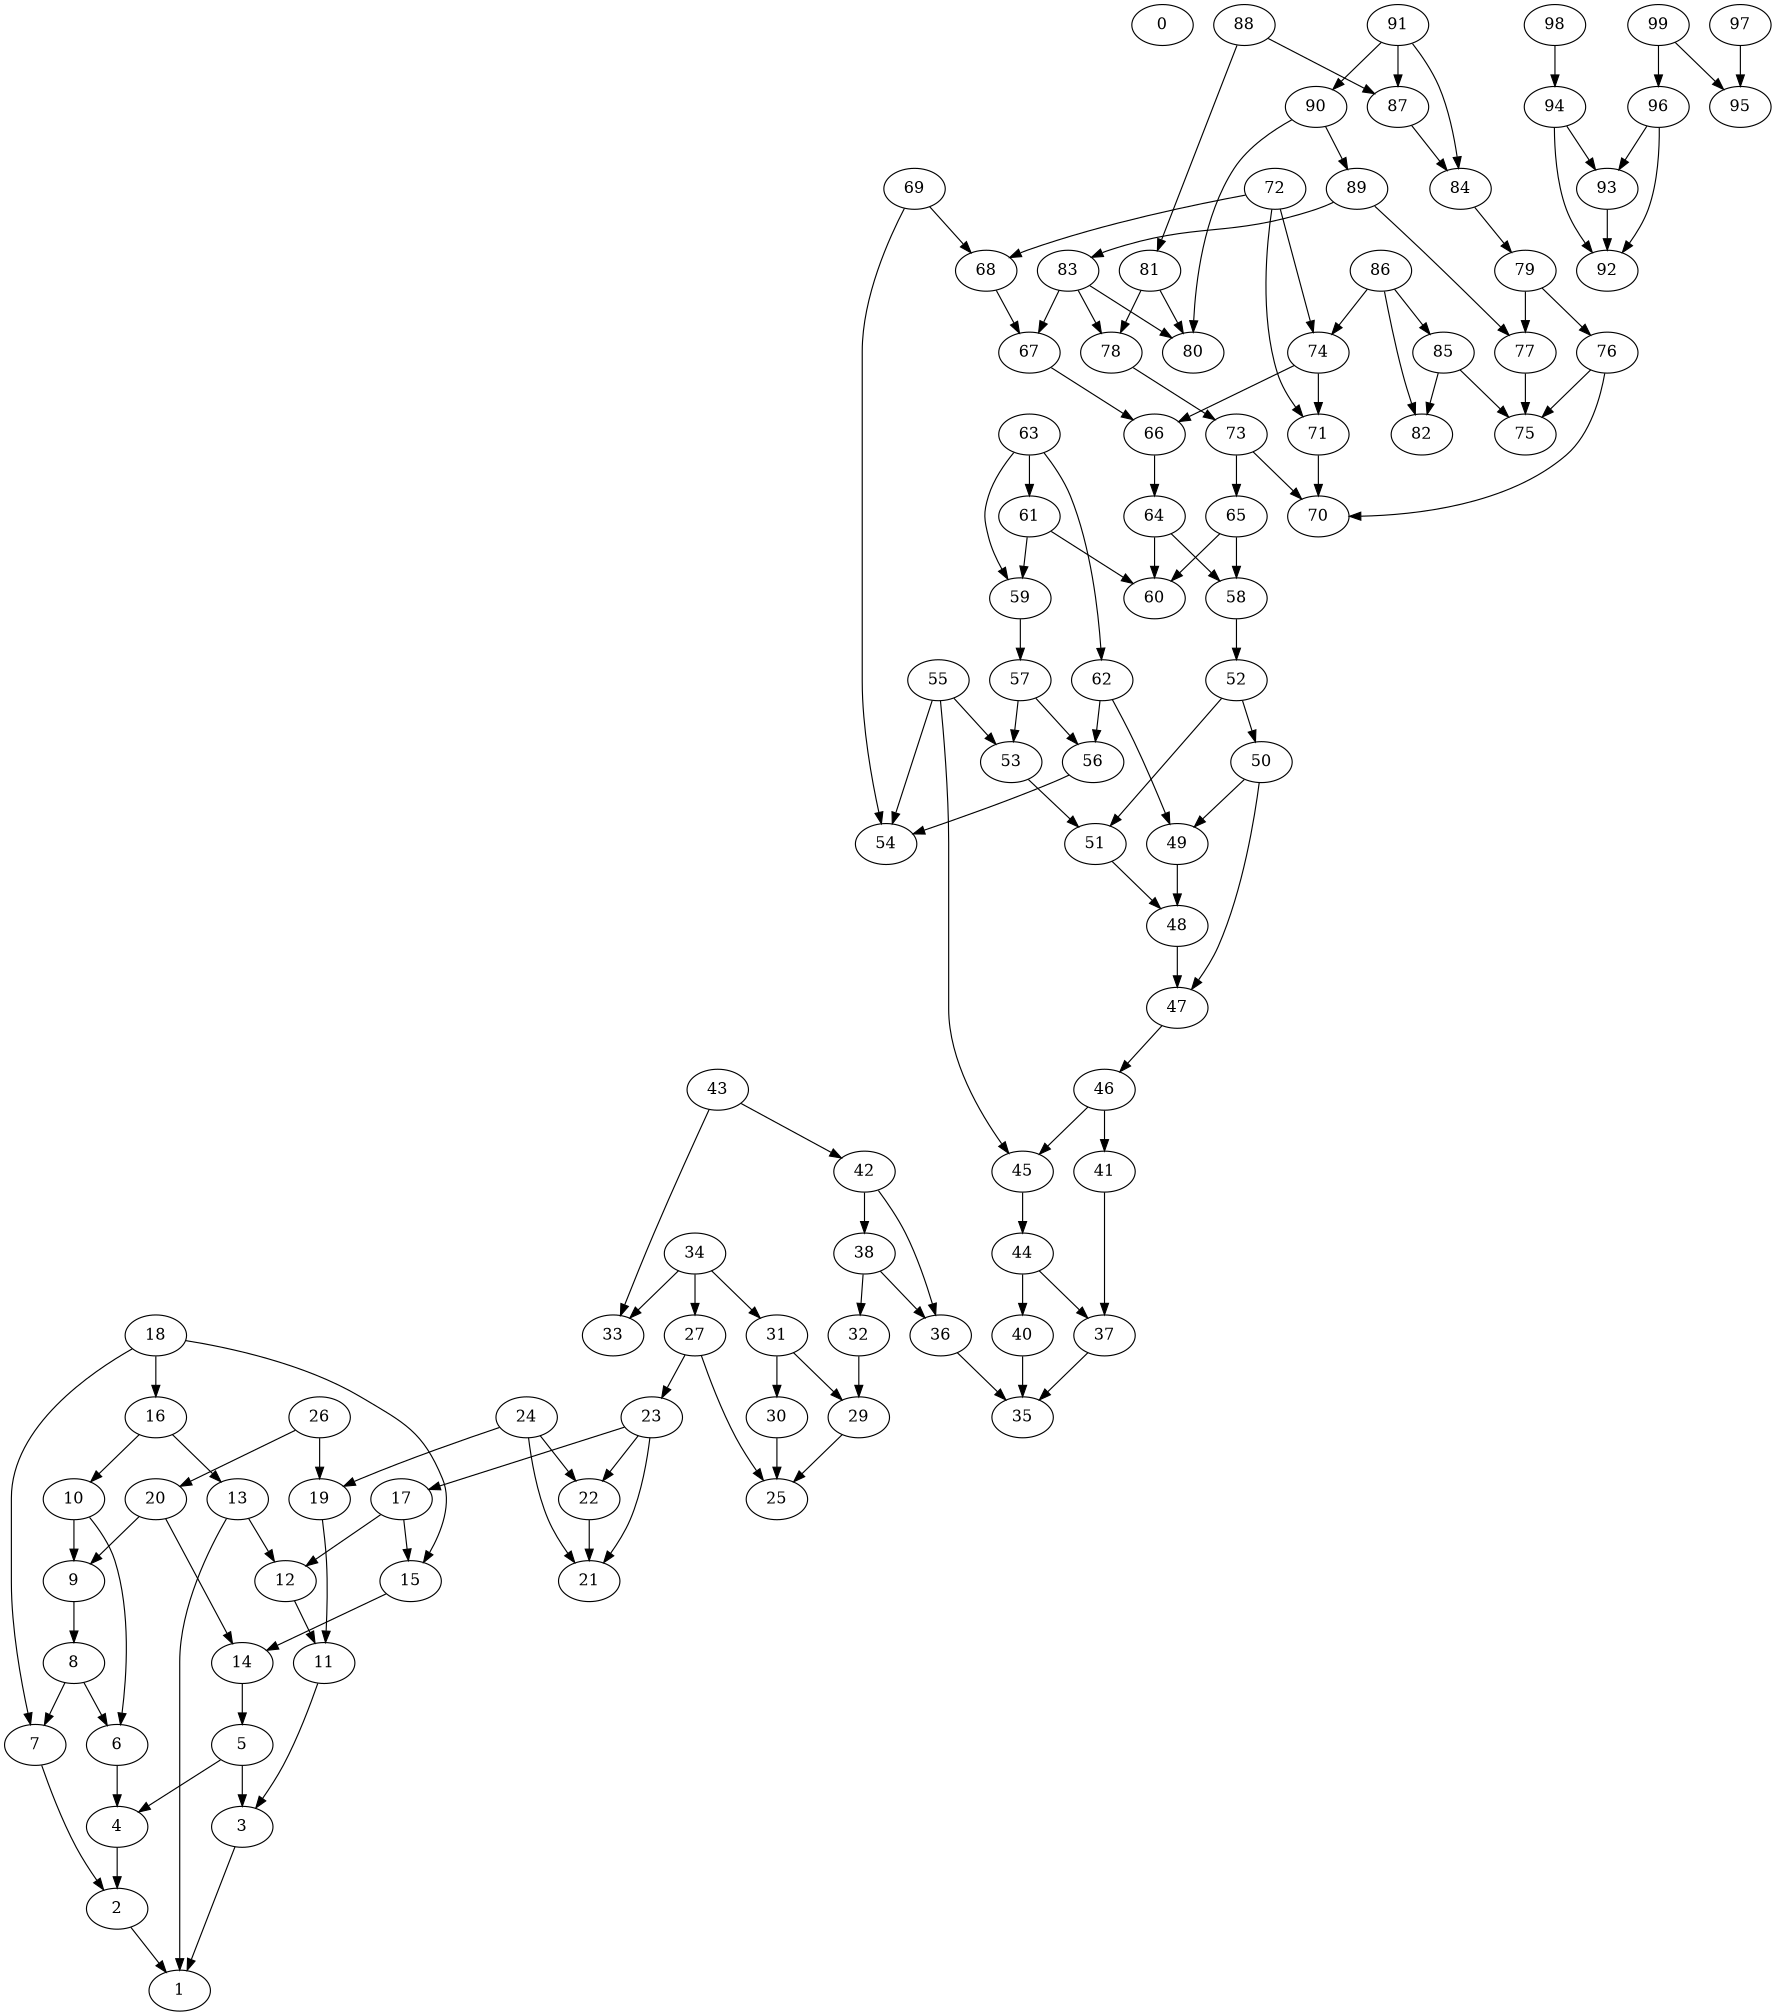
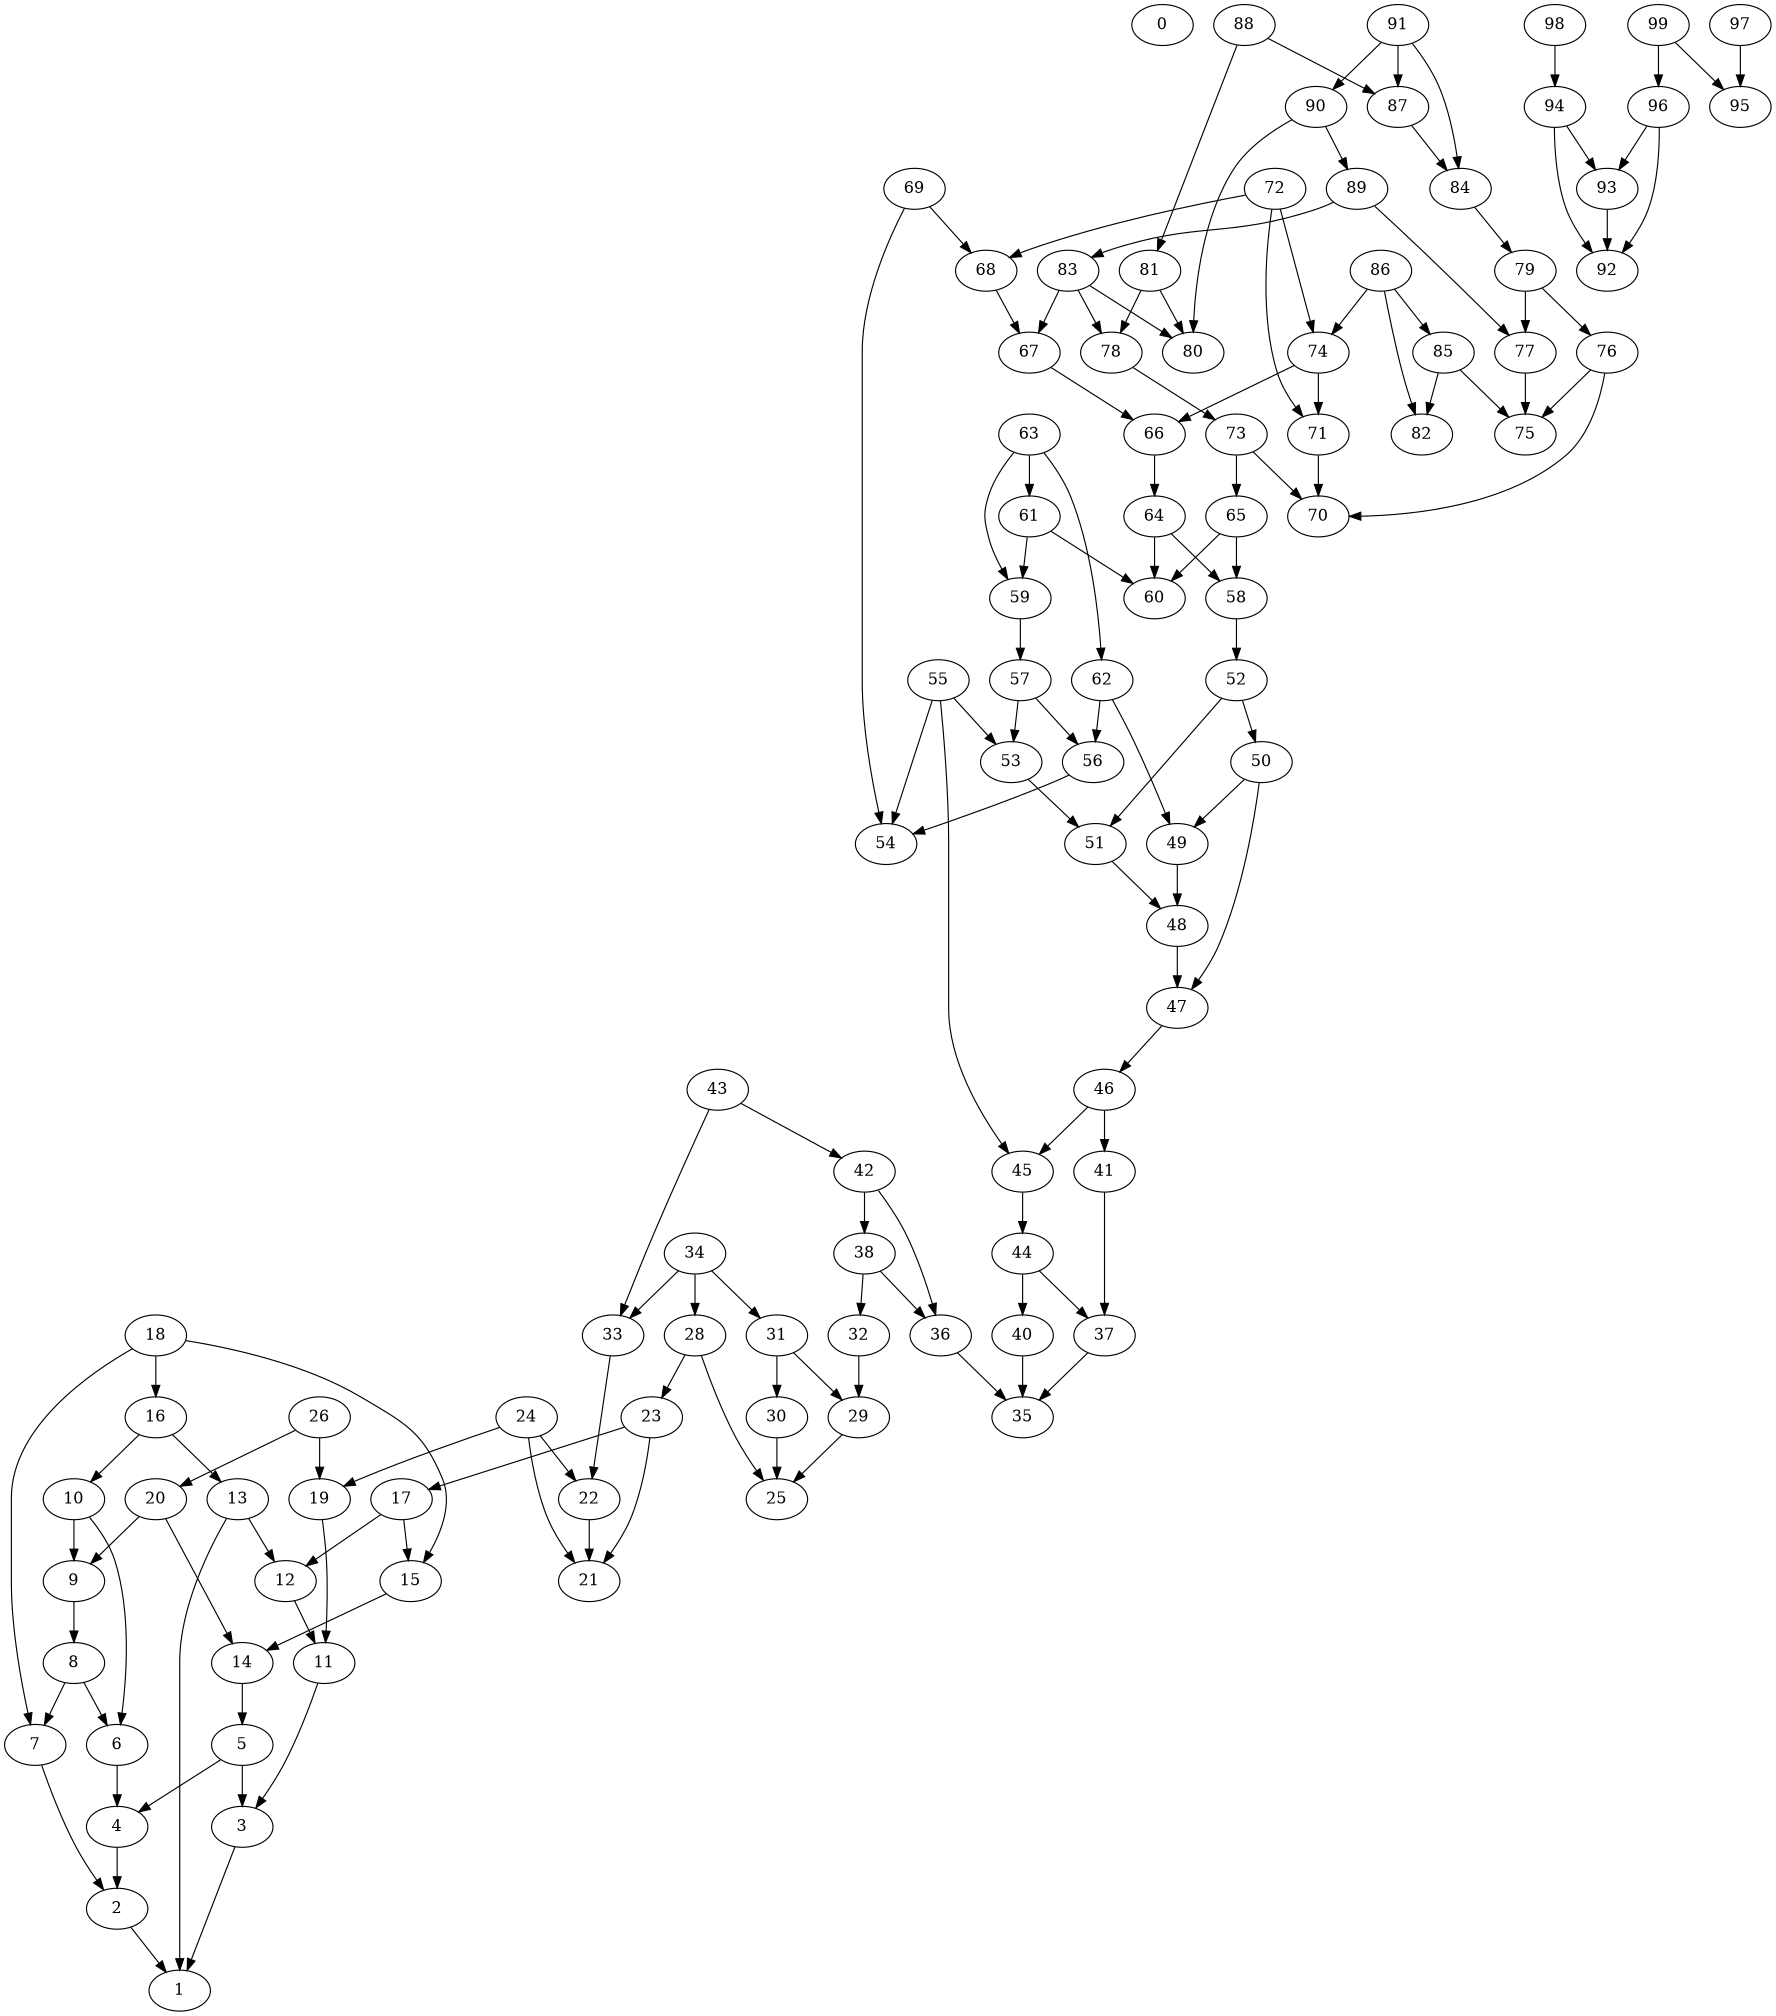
(695, 1335) -> (695, 1335)
(624, 1454) -> (602, 1411)
